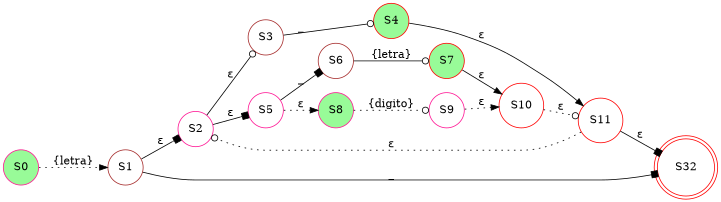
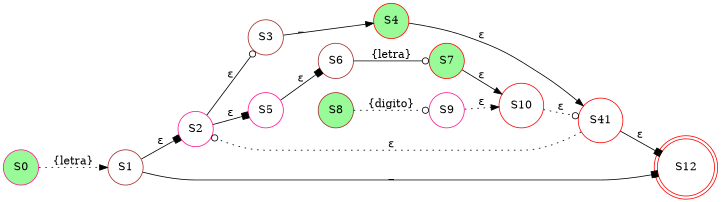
(325, 30) -> (325, 30)
(301, 79) -> (301, 79)
(297, 110) -> none
(336, 110) -> (336, 110)
(601, 120) -> (601, 120)
(686, 167) -> (686, 167)
